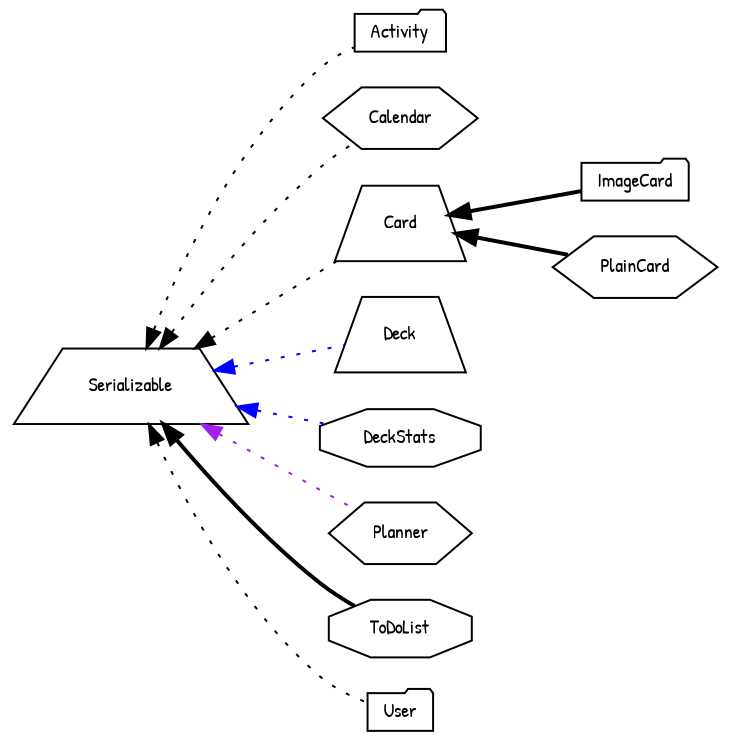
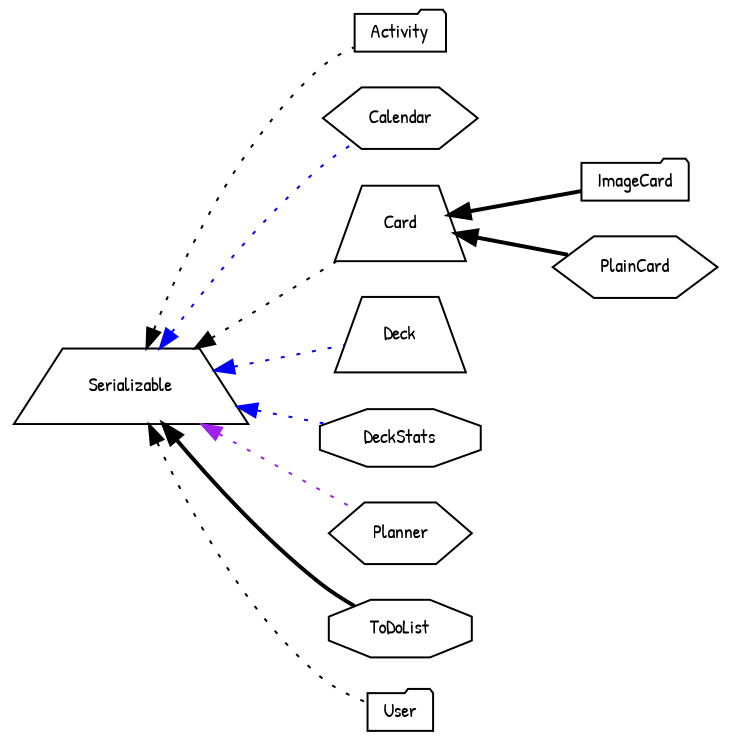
(256, 231) -> (256, 231)
